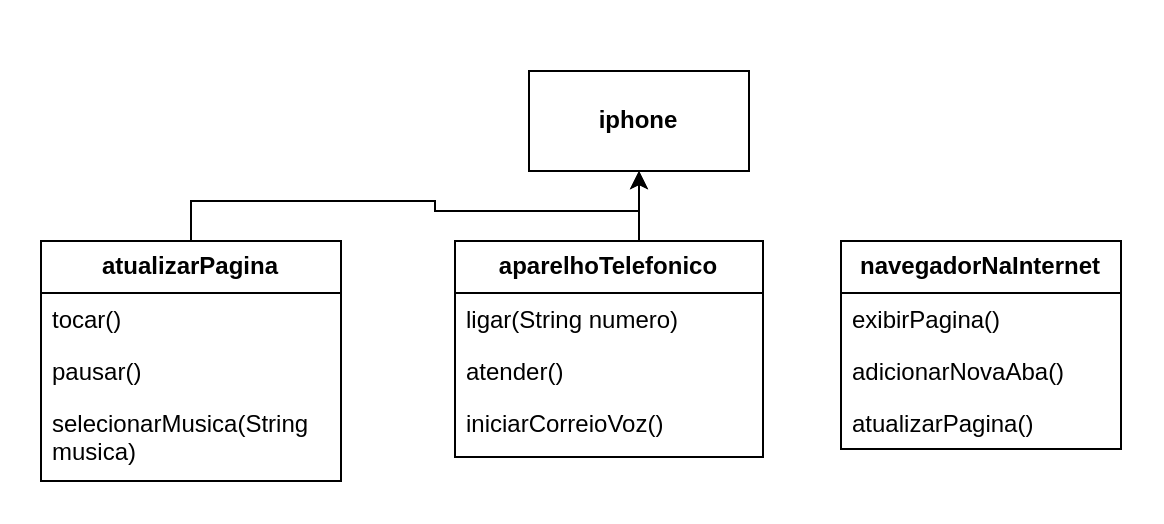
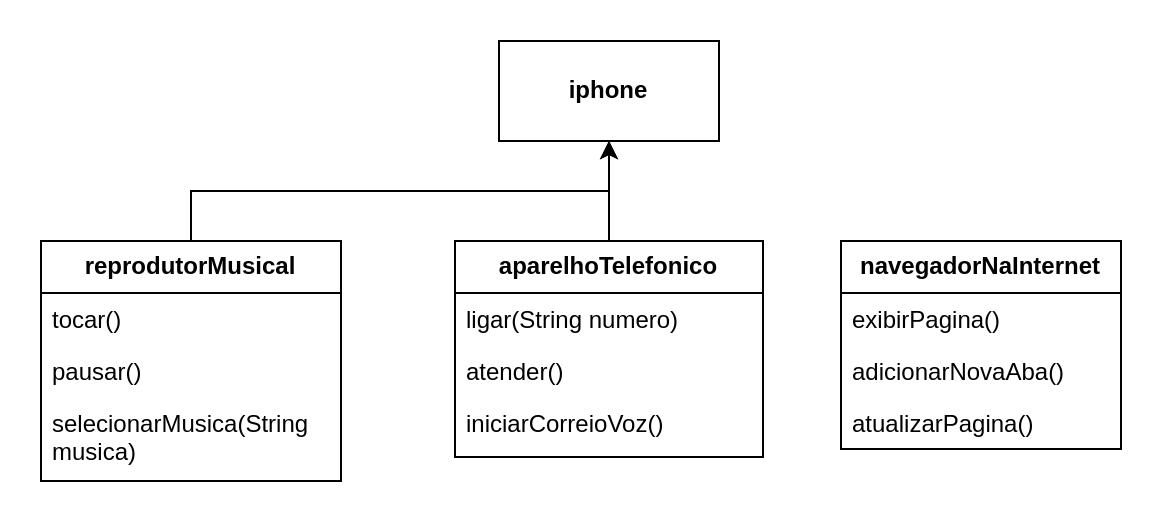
(639, 121) -> (609, 91)
(191, 267) -> (191, 267)
